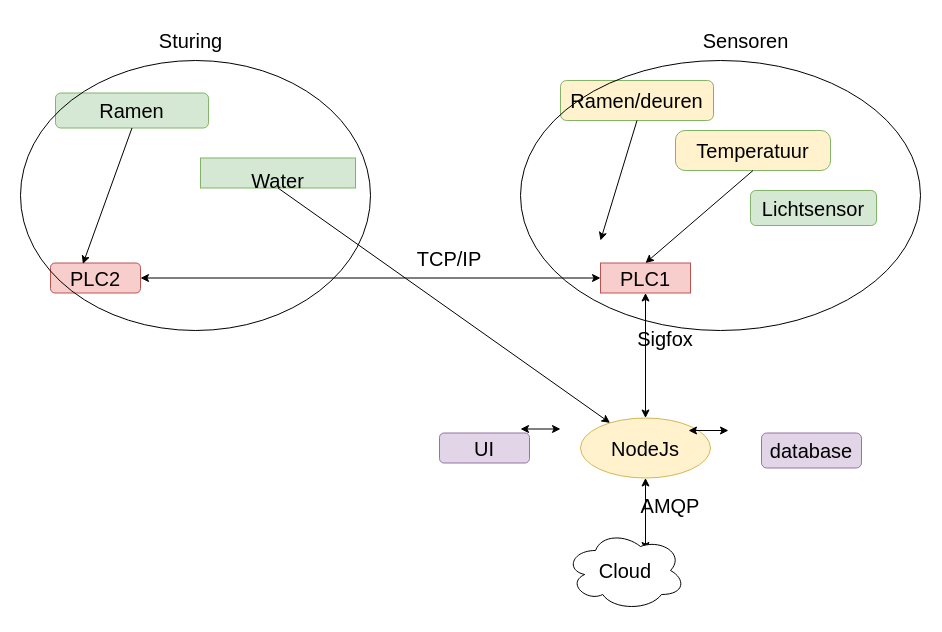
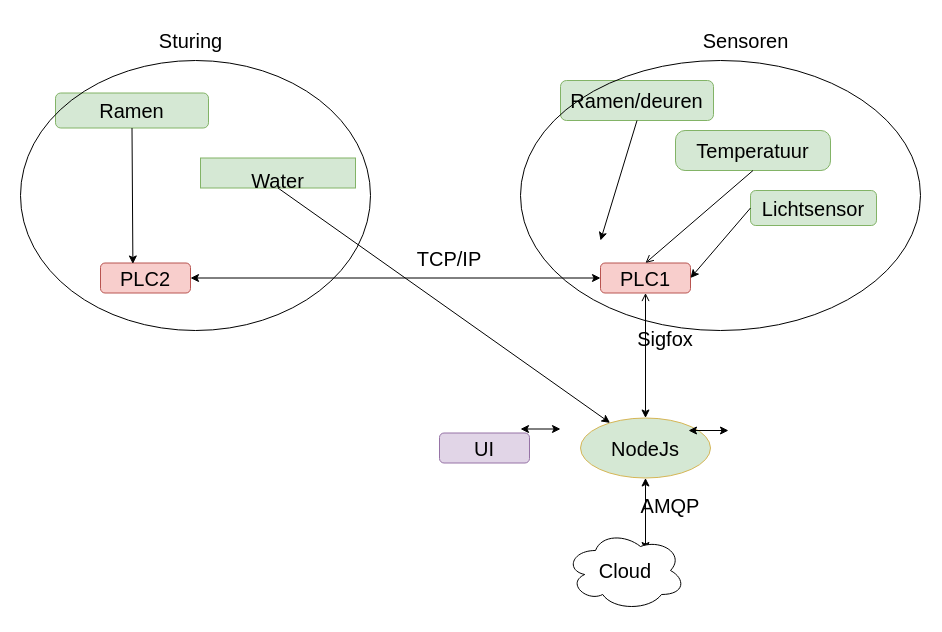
(637, 101) -> (637, 101)
(753, 151) -> (753, 151)
none -> (723, 240)
(652, 258) -> (650, 259)
(96, 278) -> (146, 278)
(646, 278) -> (646, 278)
(646, 301) -> (646, 299)
(646, 448) -> (646, 448)
(812, 451) -> none
